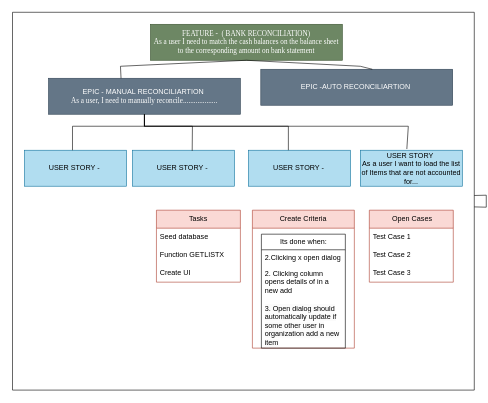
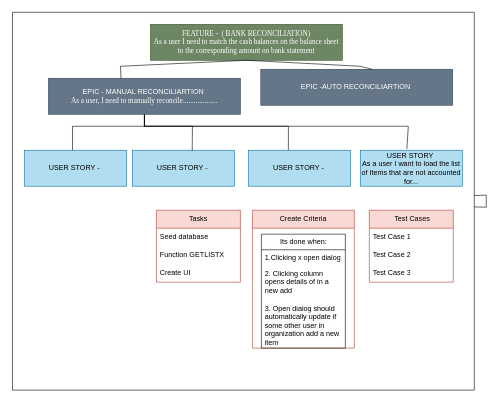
(411, 219) -> (411, 219)
(304, 263) -> (304, 263)
